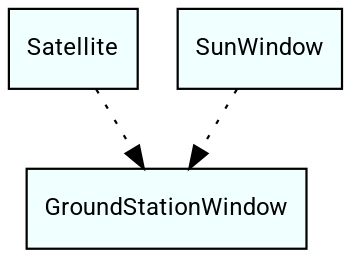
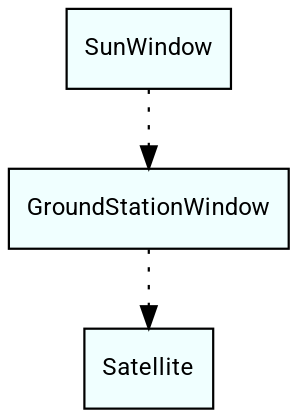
(114, 119) -> (149, 278)
